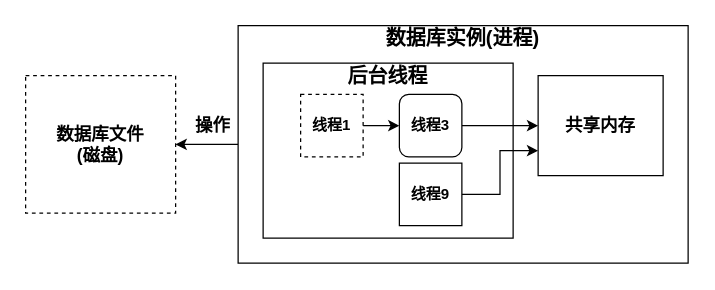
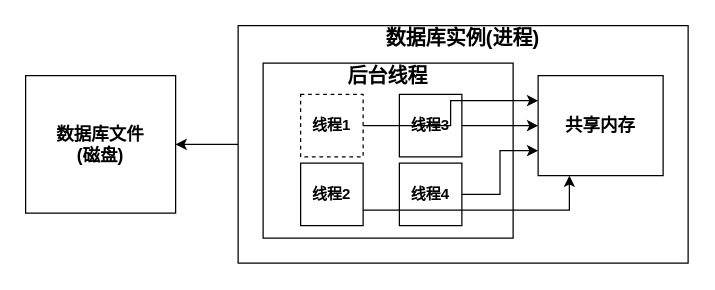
(213, 126) -> none
(389, 126) -> (451, 106)
(431, 126) -> (431, 126)
(101, 144) -> (101, 144)
none -> (332, 194)
(431, 194) -> (431, 194)
none -> (479, 210)
